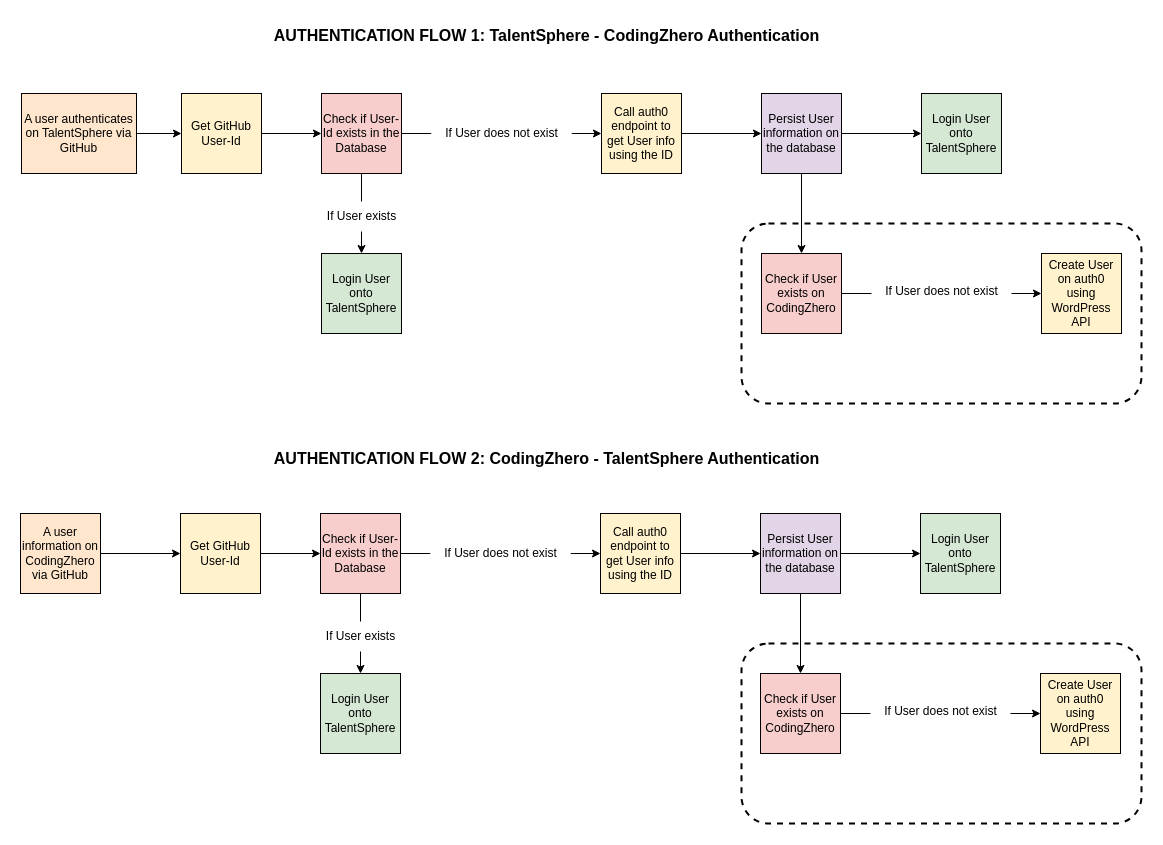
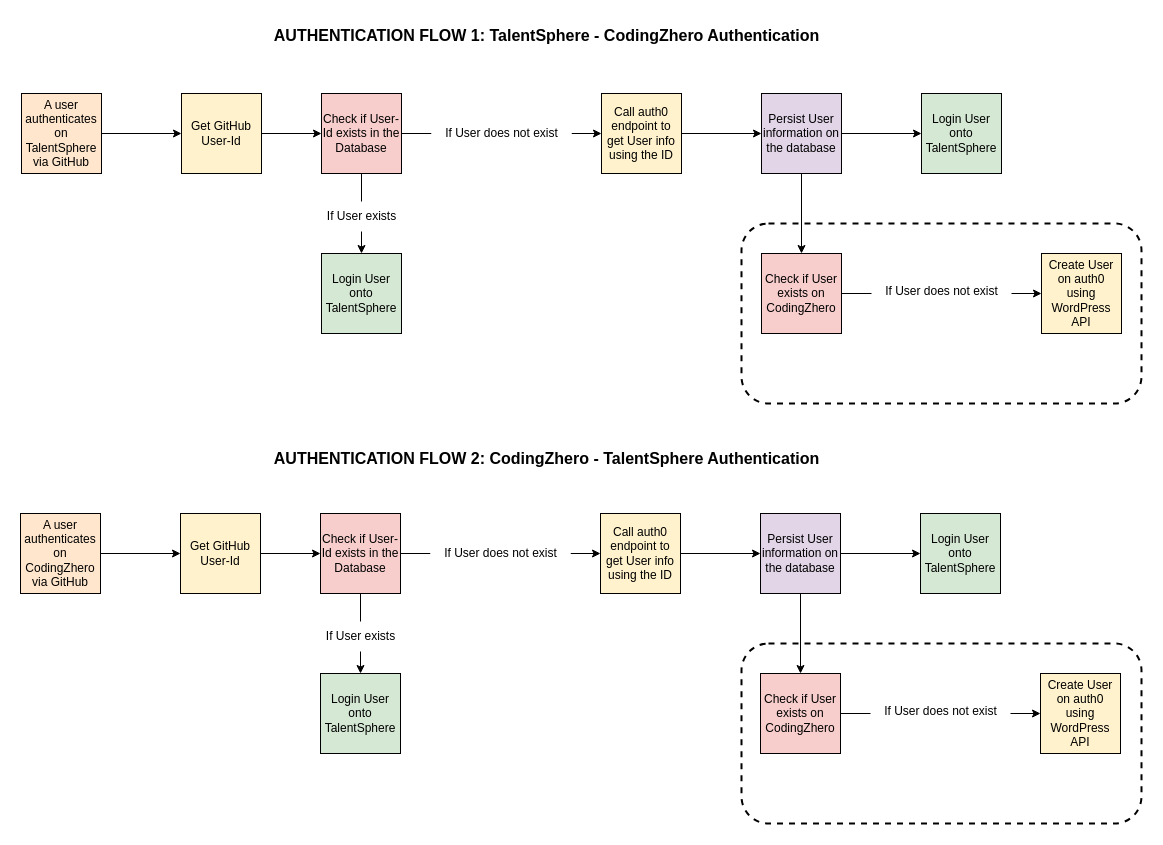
(79, 134) -> (62, 134)
(61, 554) -> (61, 554)
